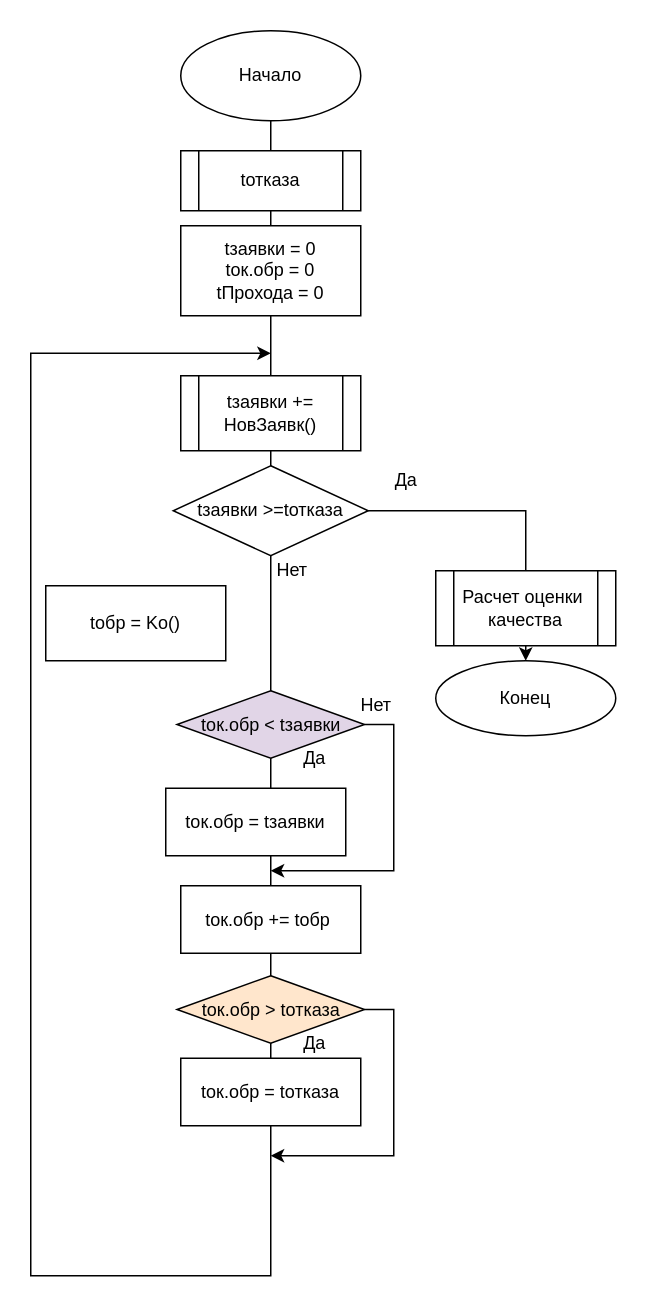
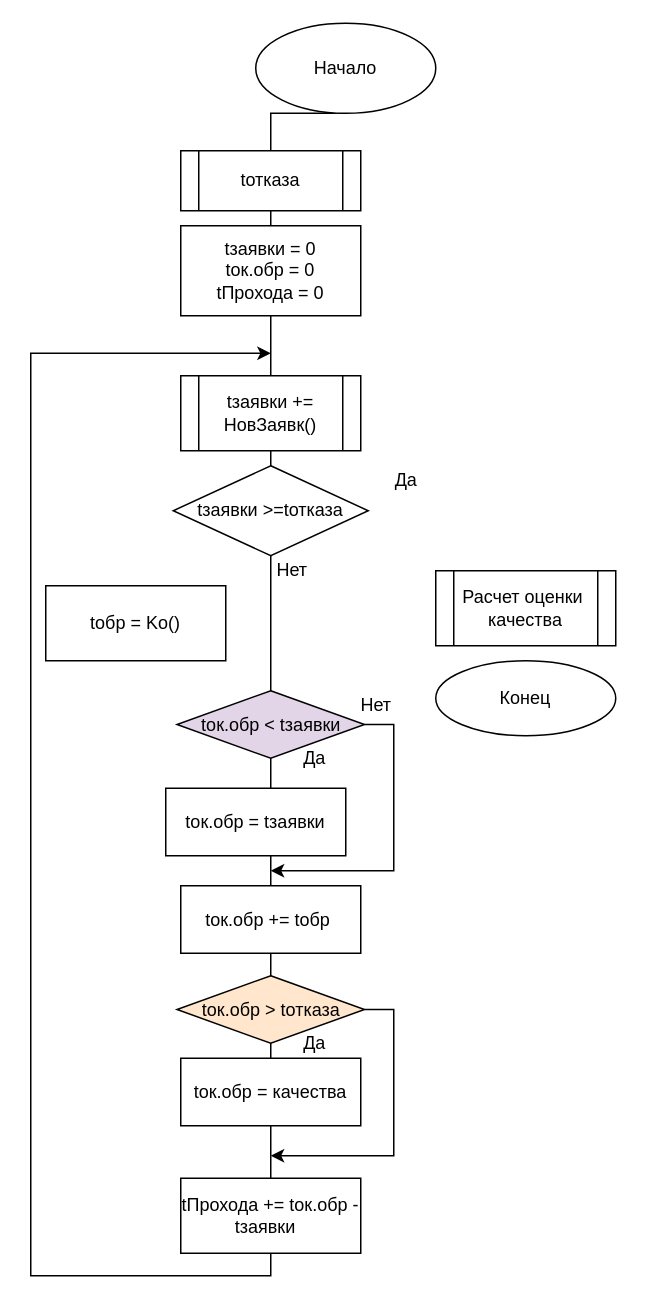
(271, 76) -> (346, 68)
(477, 511) -> none
(271, 1093) -> (271, 1093)
none -> (271, 1216)
